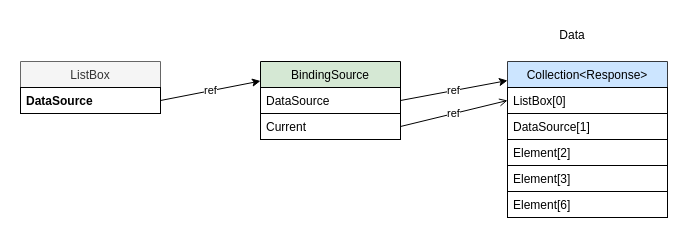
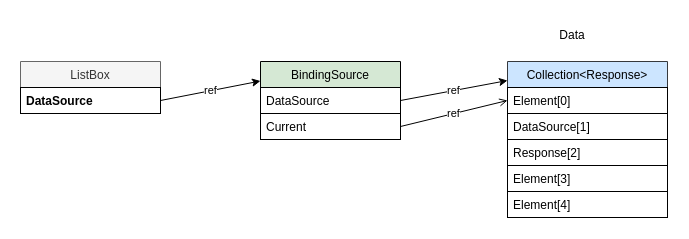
(545, 101) -> (545, 101)
(545, 153) -> (550, 153)
(545, 205) -> (545, 205)
